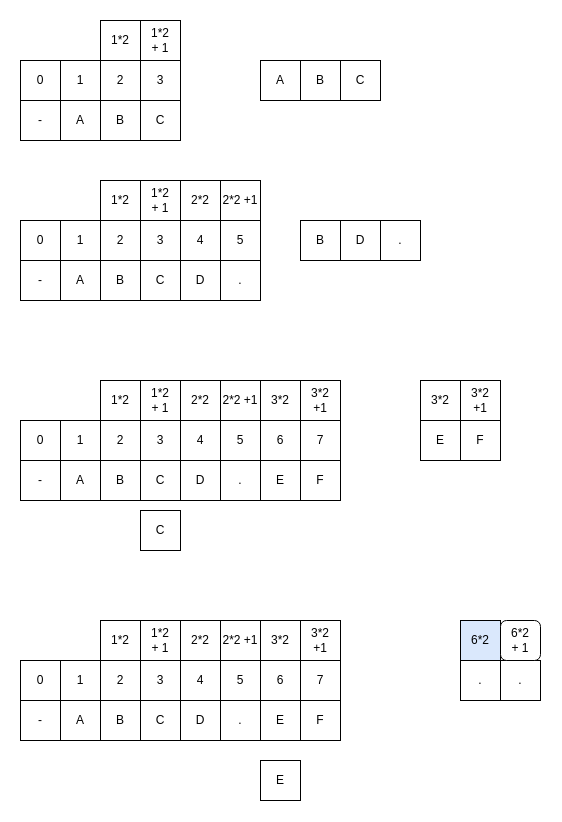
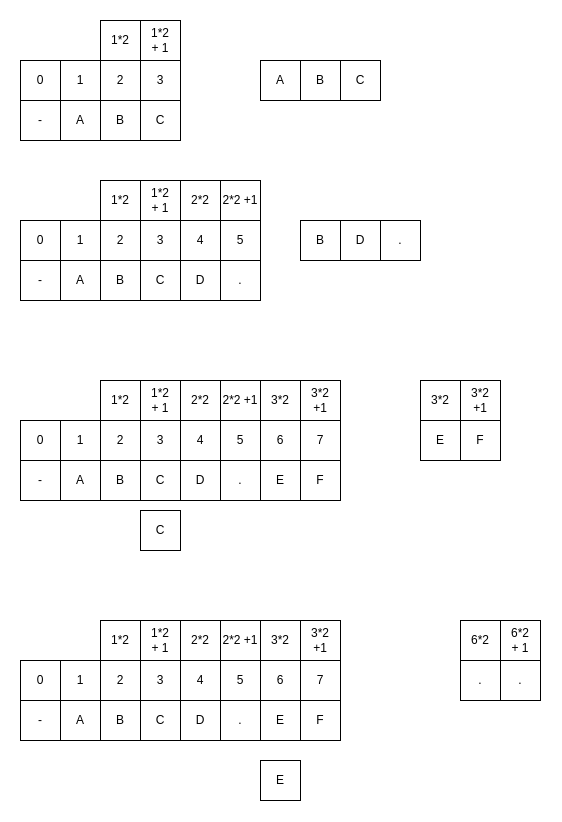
(481, 641) -> (481, 641)
(521, 641) -> (521, 641)
